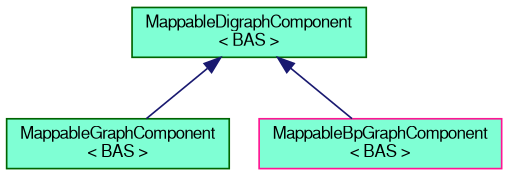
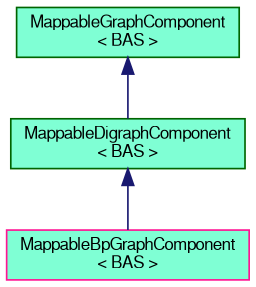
(177, 93) -> (128, 97)
